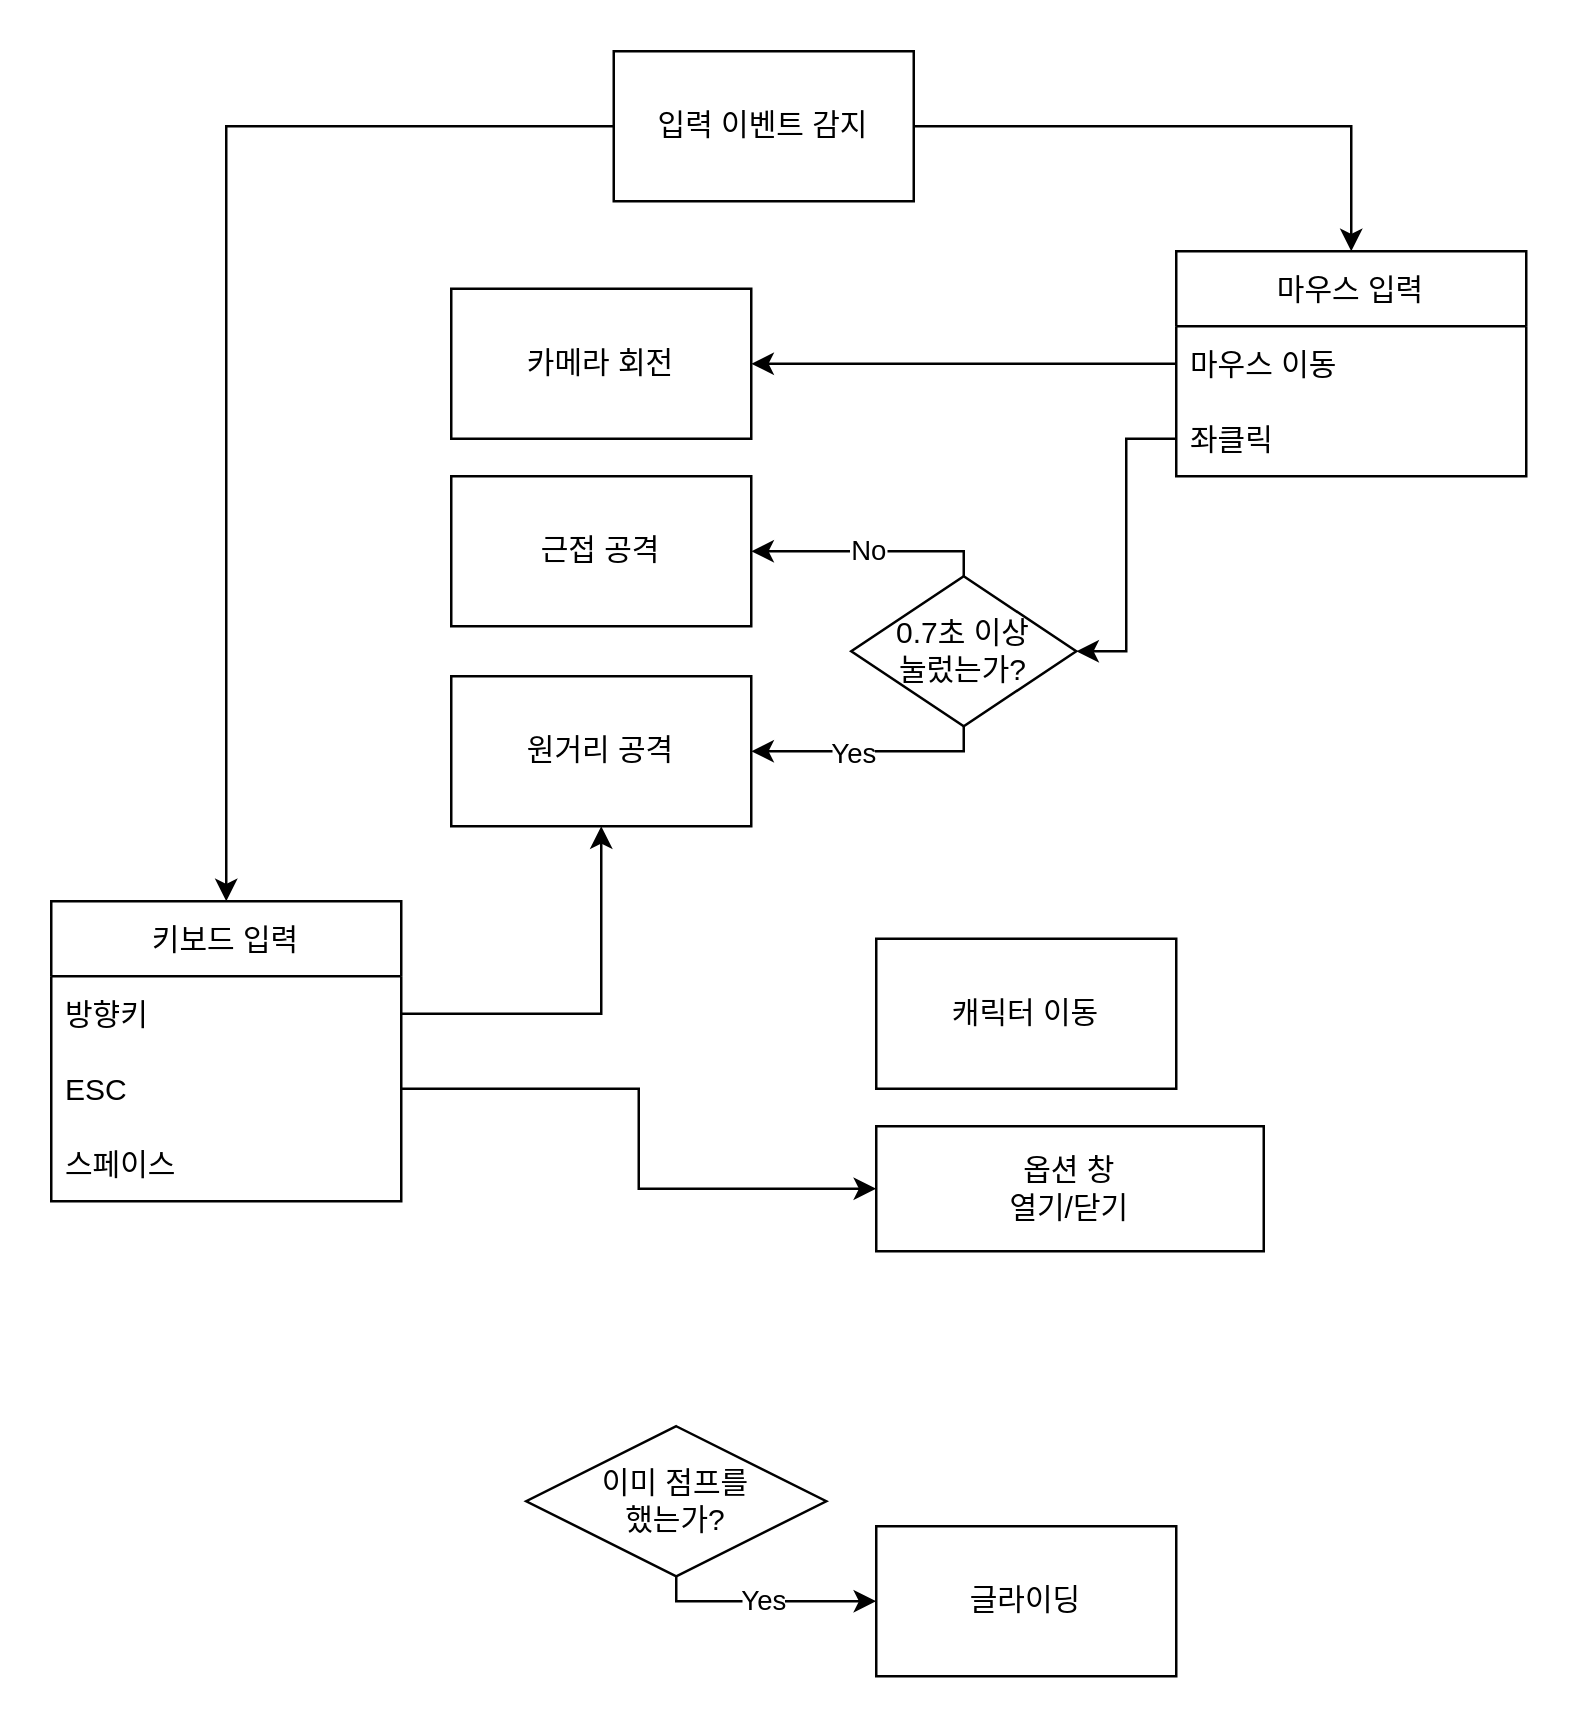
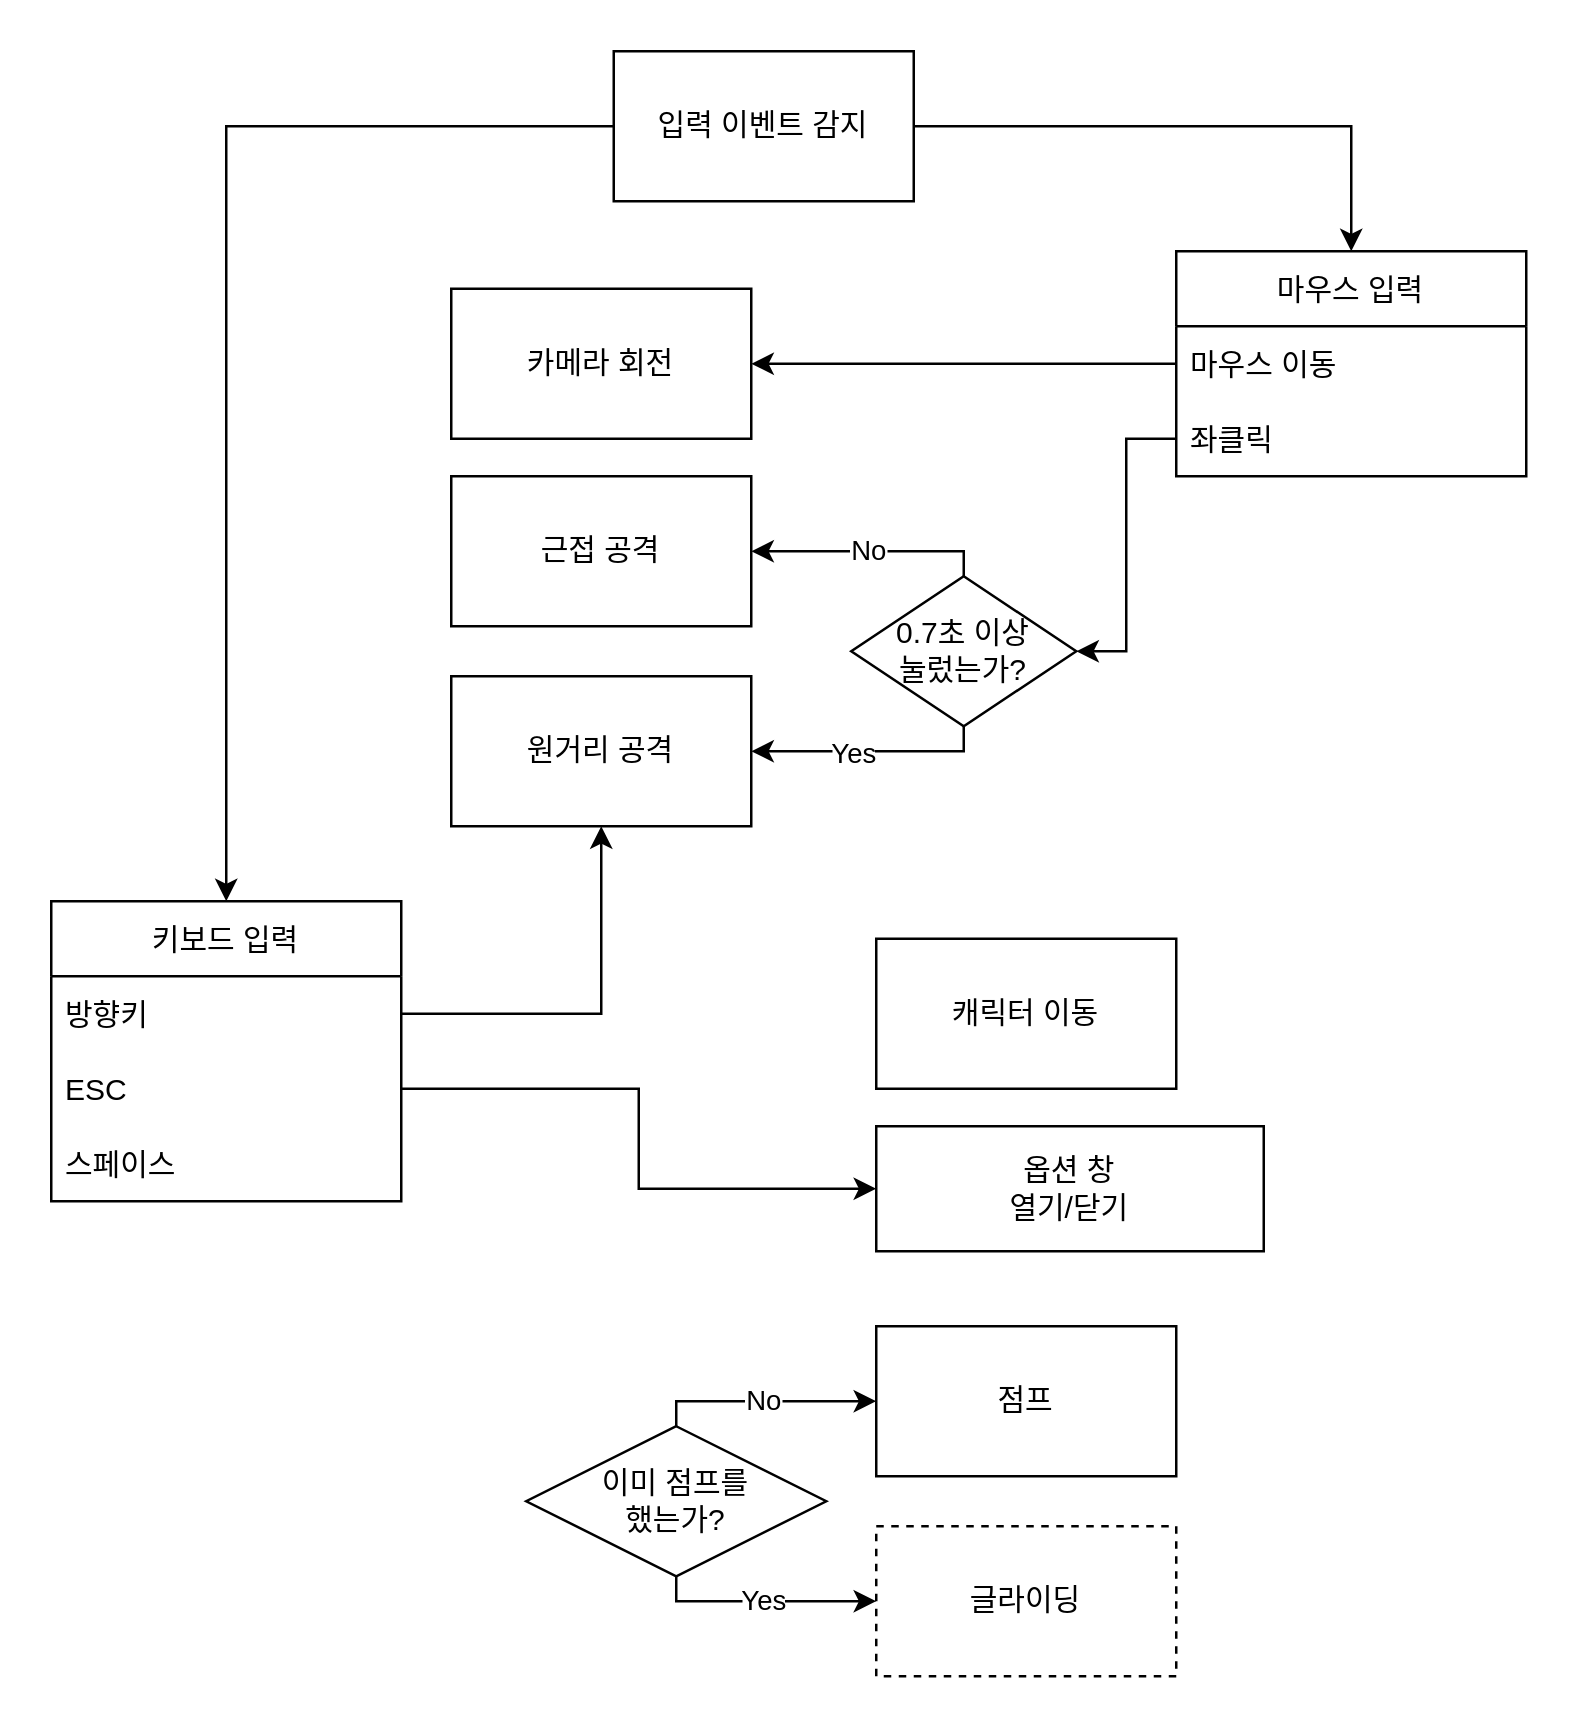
none -> (755, 1401)
none -> (1026, 1401)
(1026, 1601) -> (1026, 1601)
